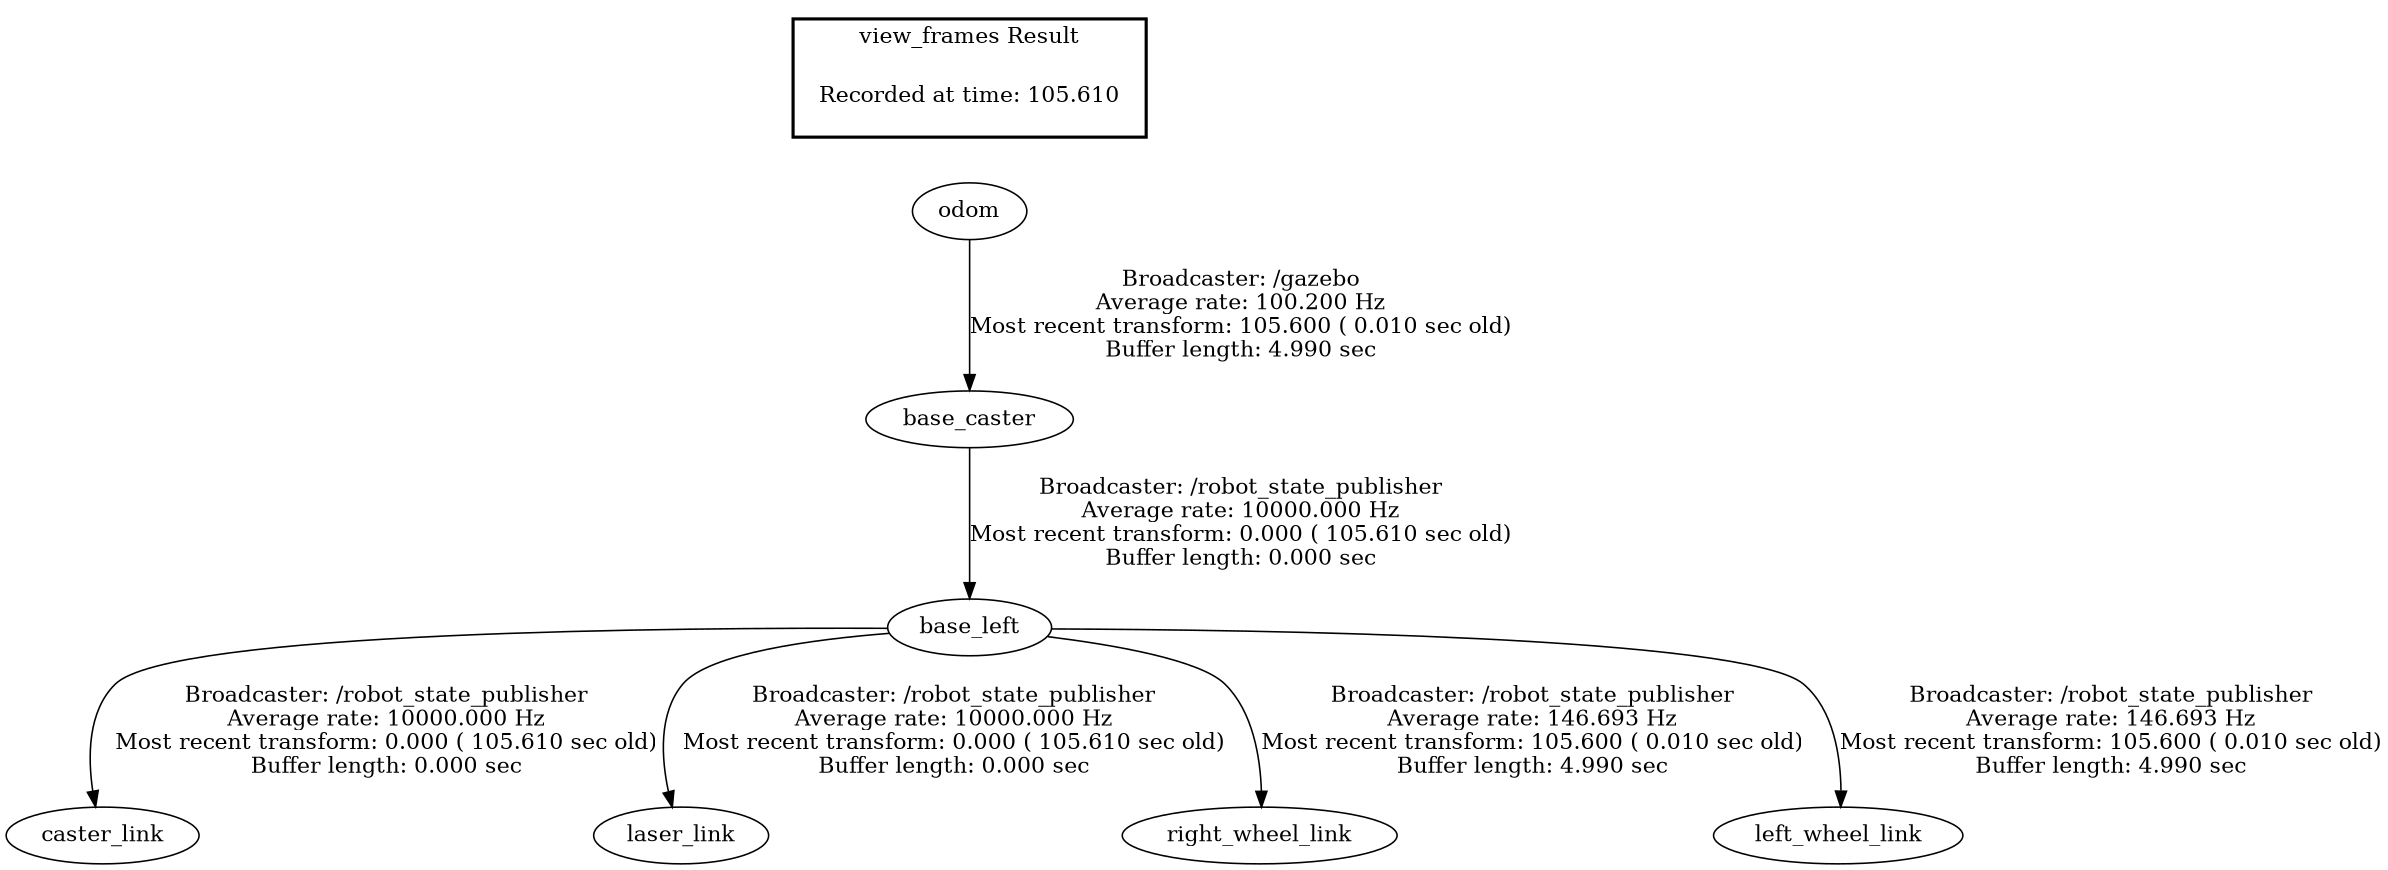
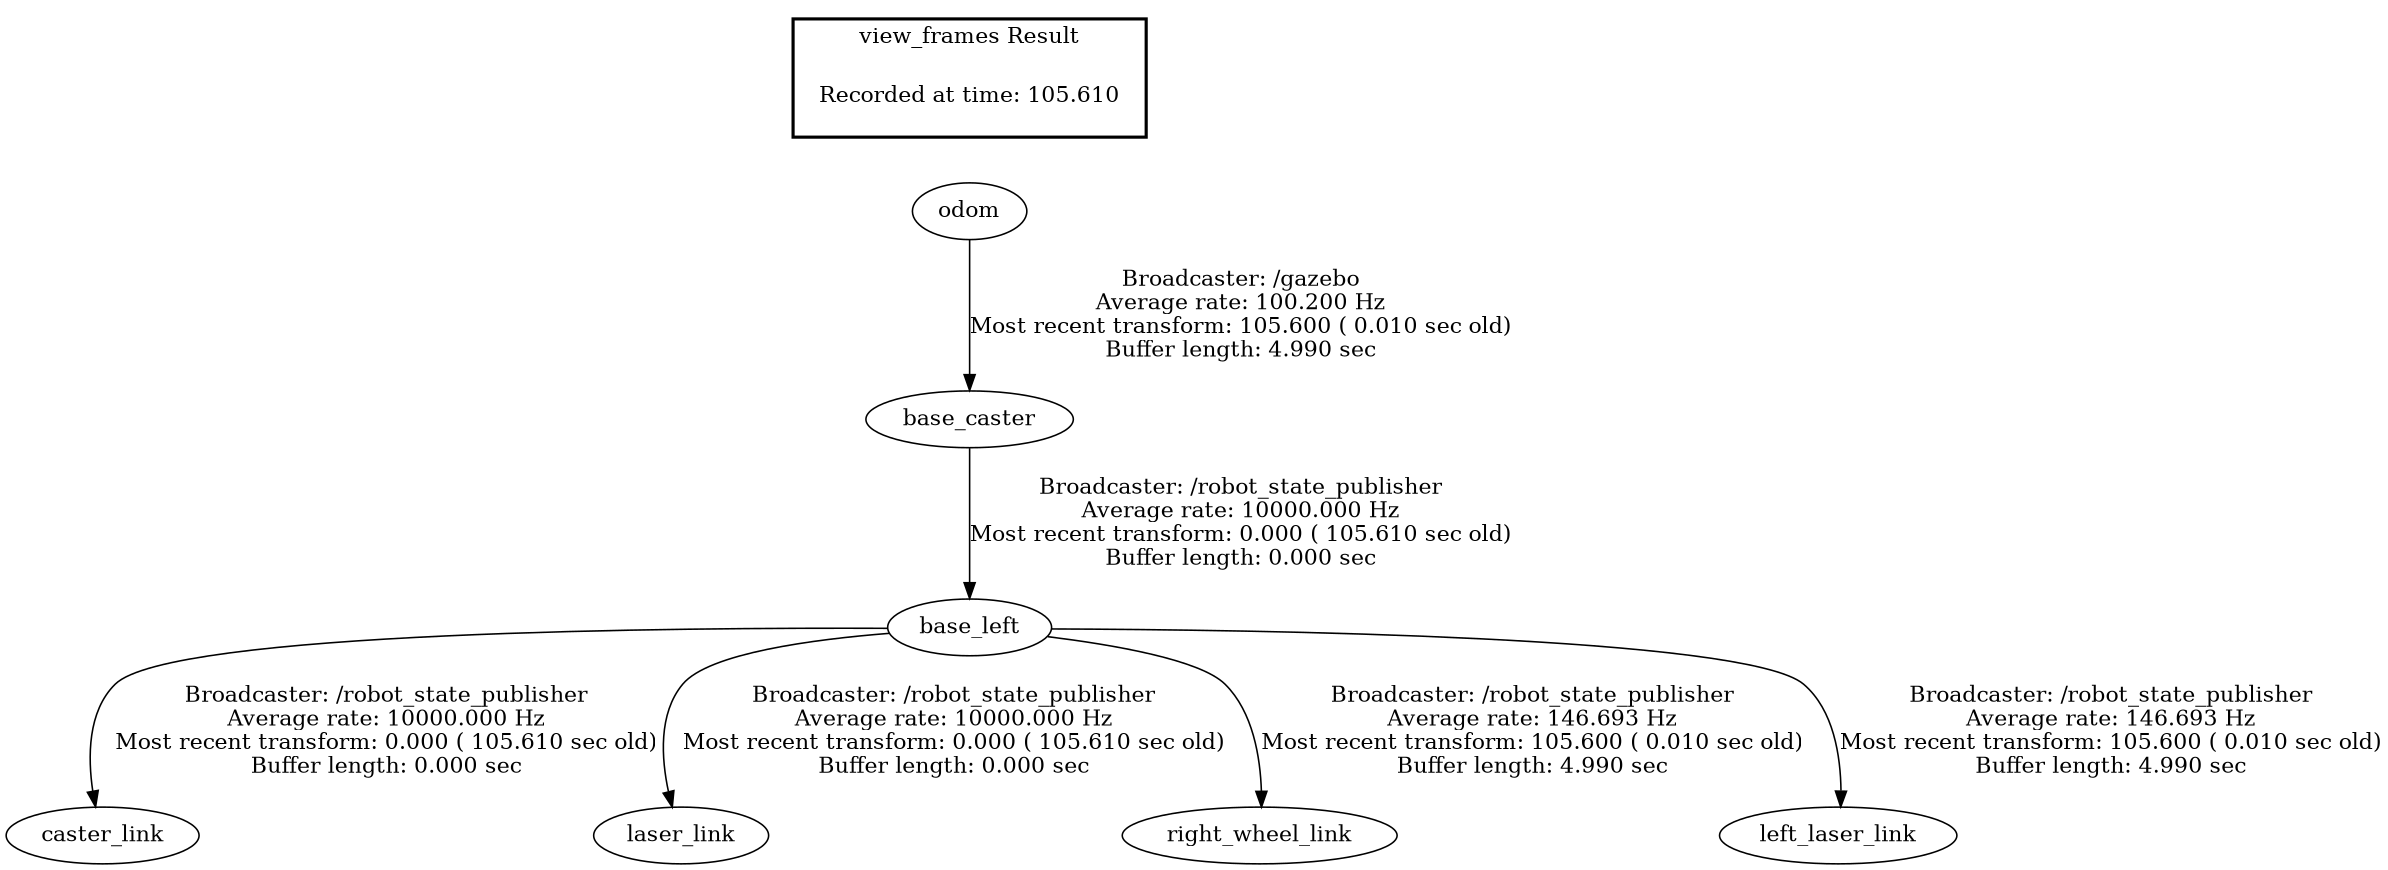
(1838, 835) -> (1838, 835)
